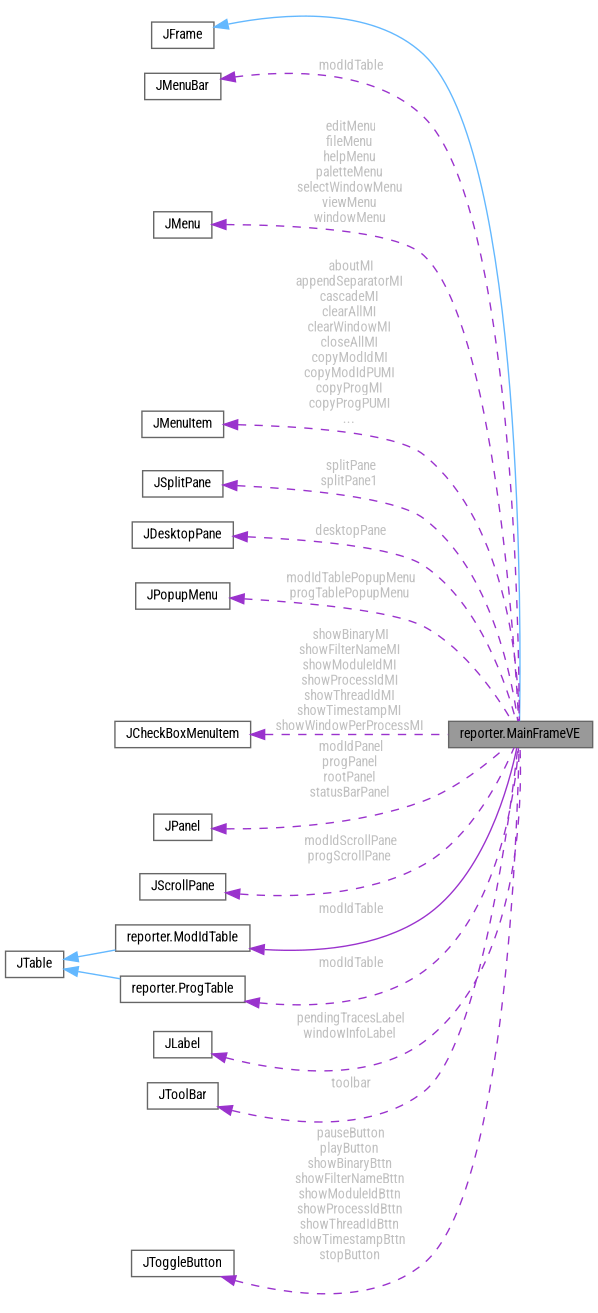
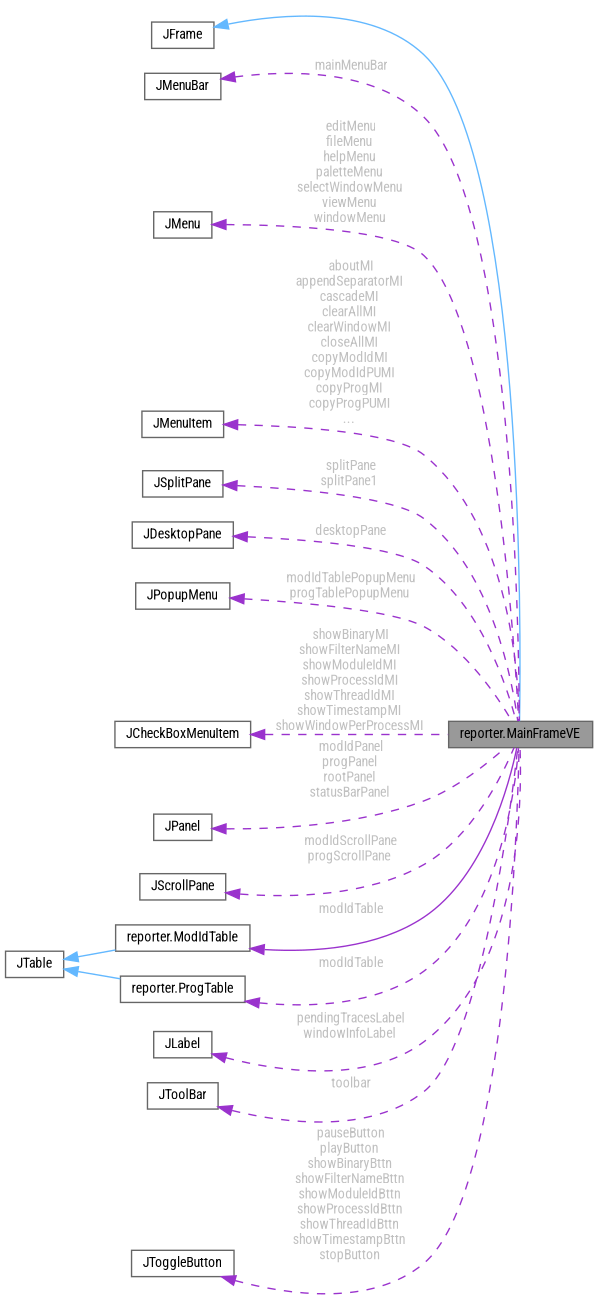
(350, 66) -> (350, 66)
